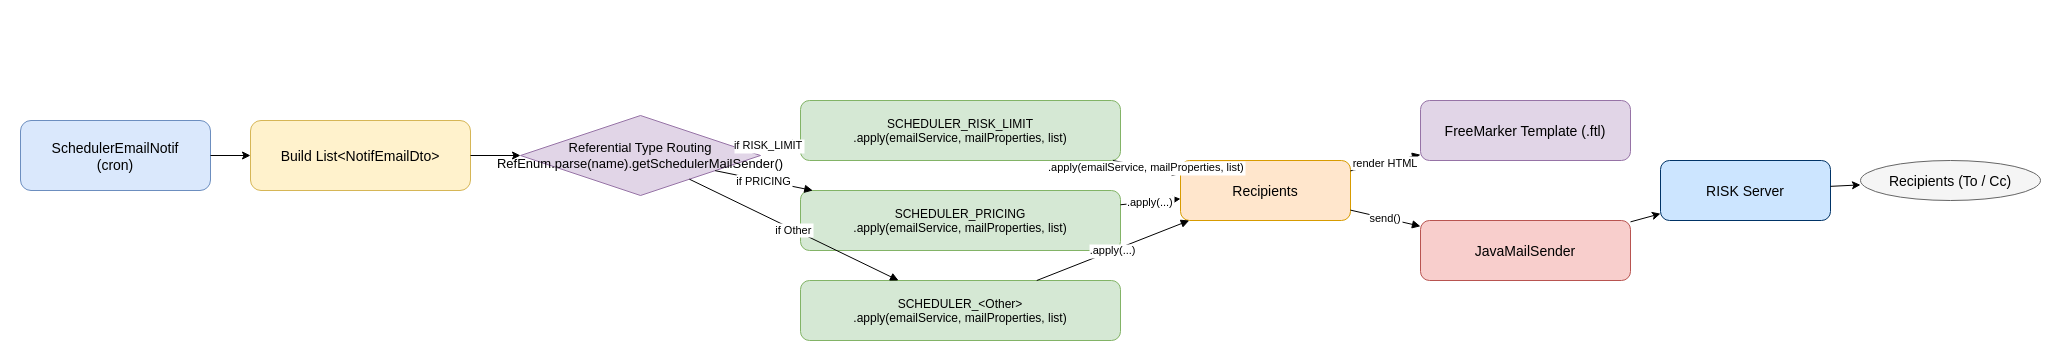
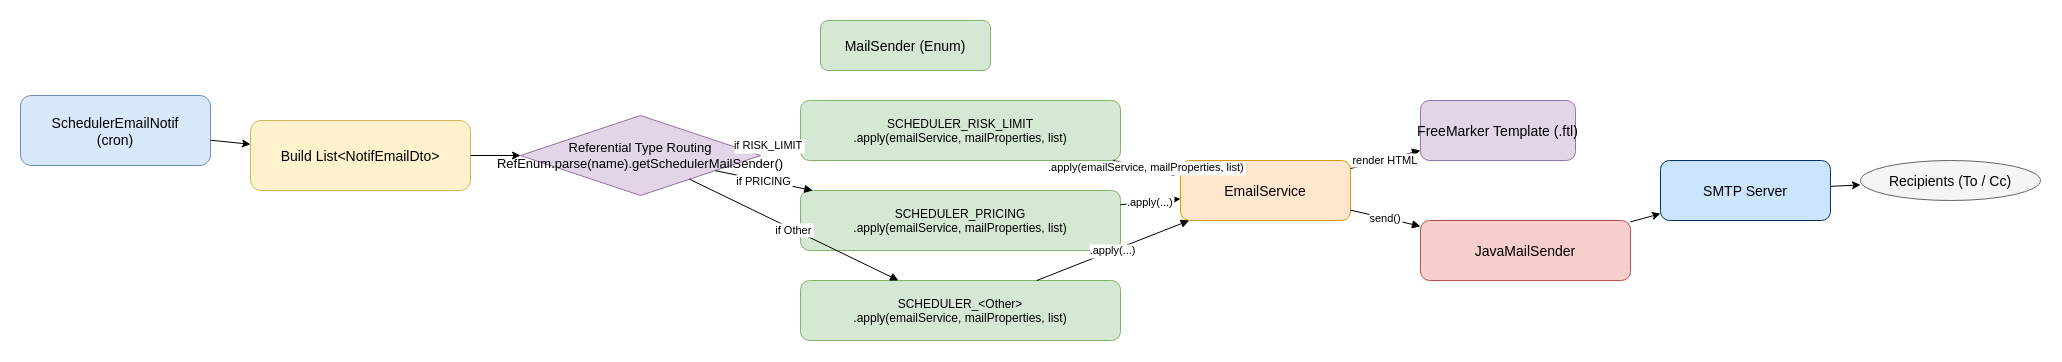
none -> (906, 46)
(1526, 131) -> (1498, 131)
(116, 156) -> (116, 131)
(1265, 191) -> (1265, 191)
(1745, 191) -> (1745, 191)
